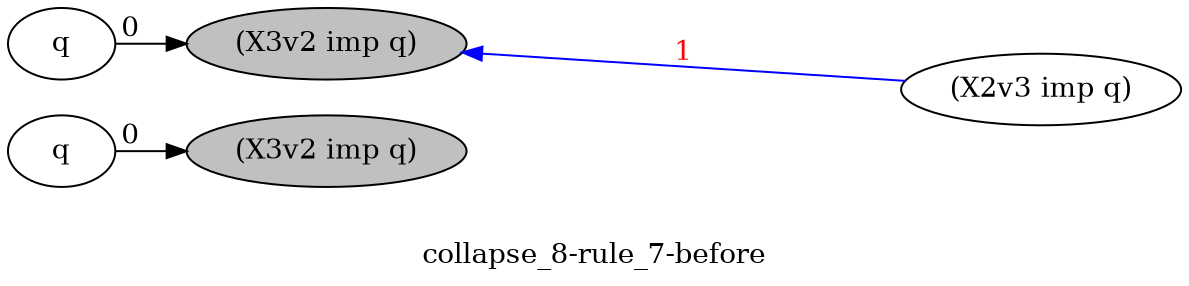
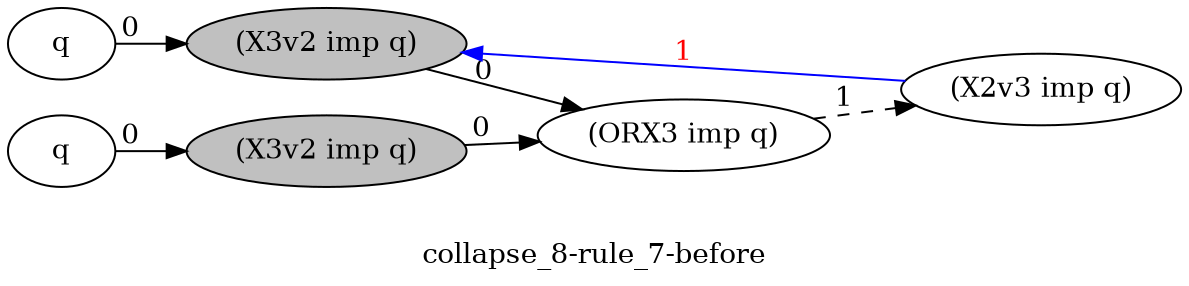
none -> (684, 135)
